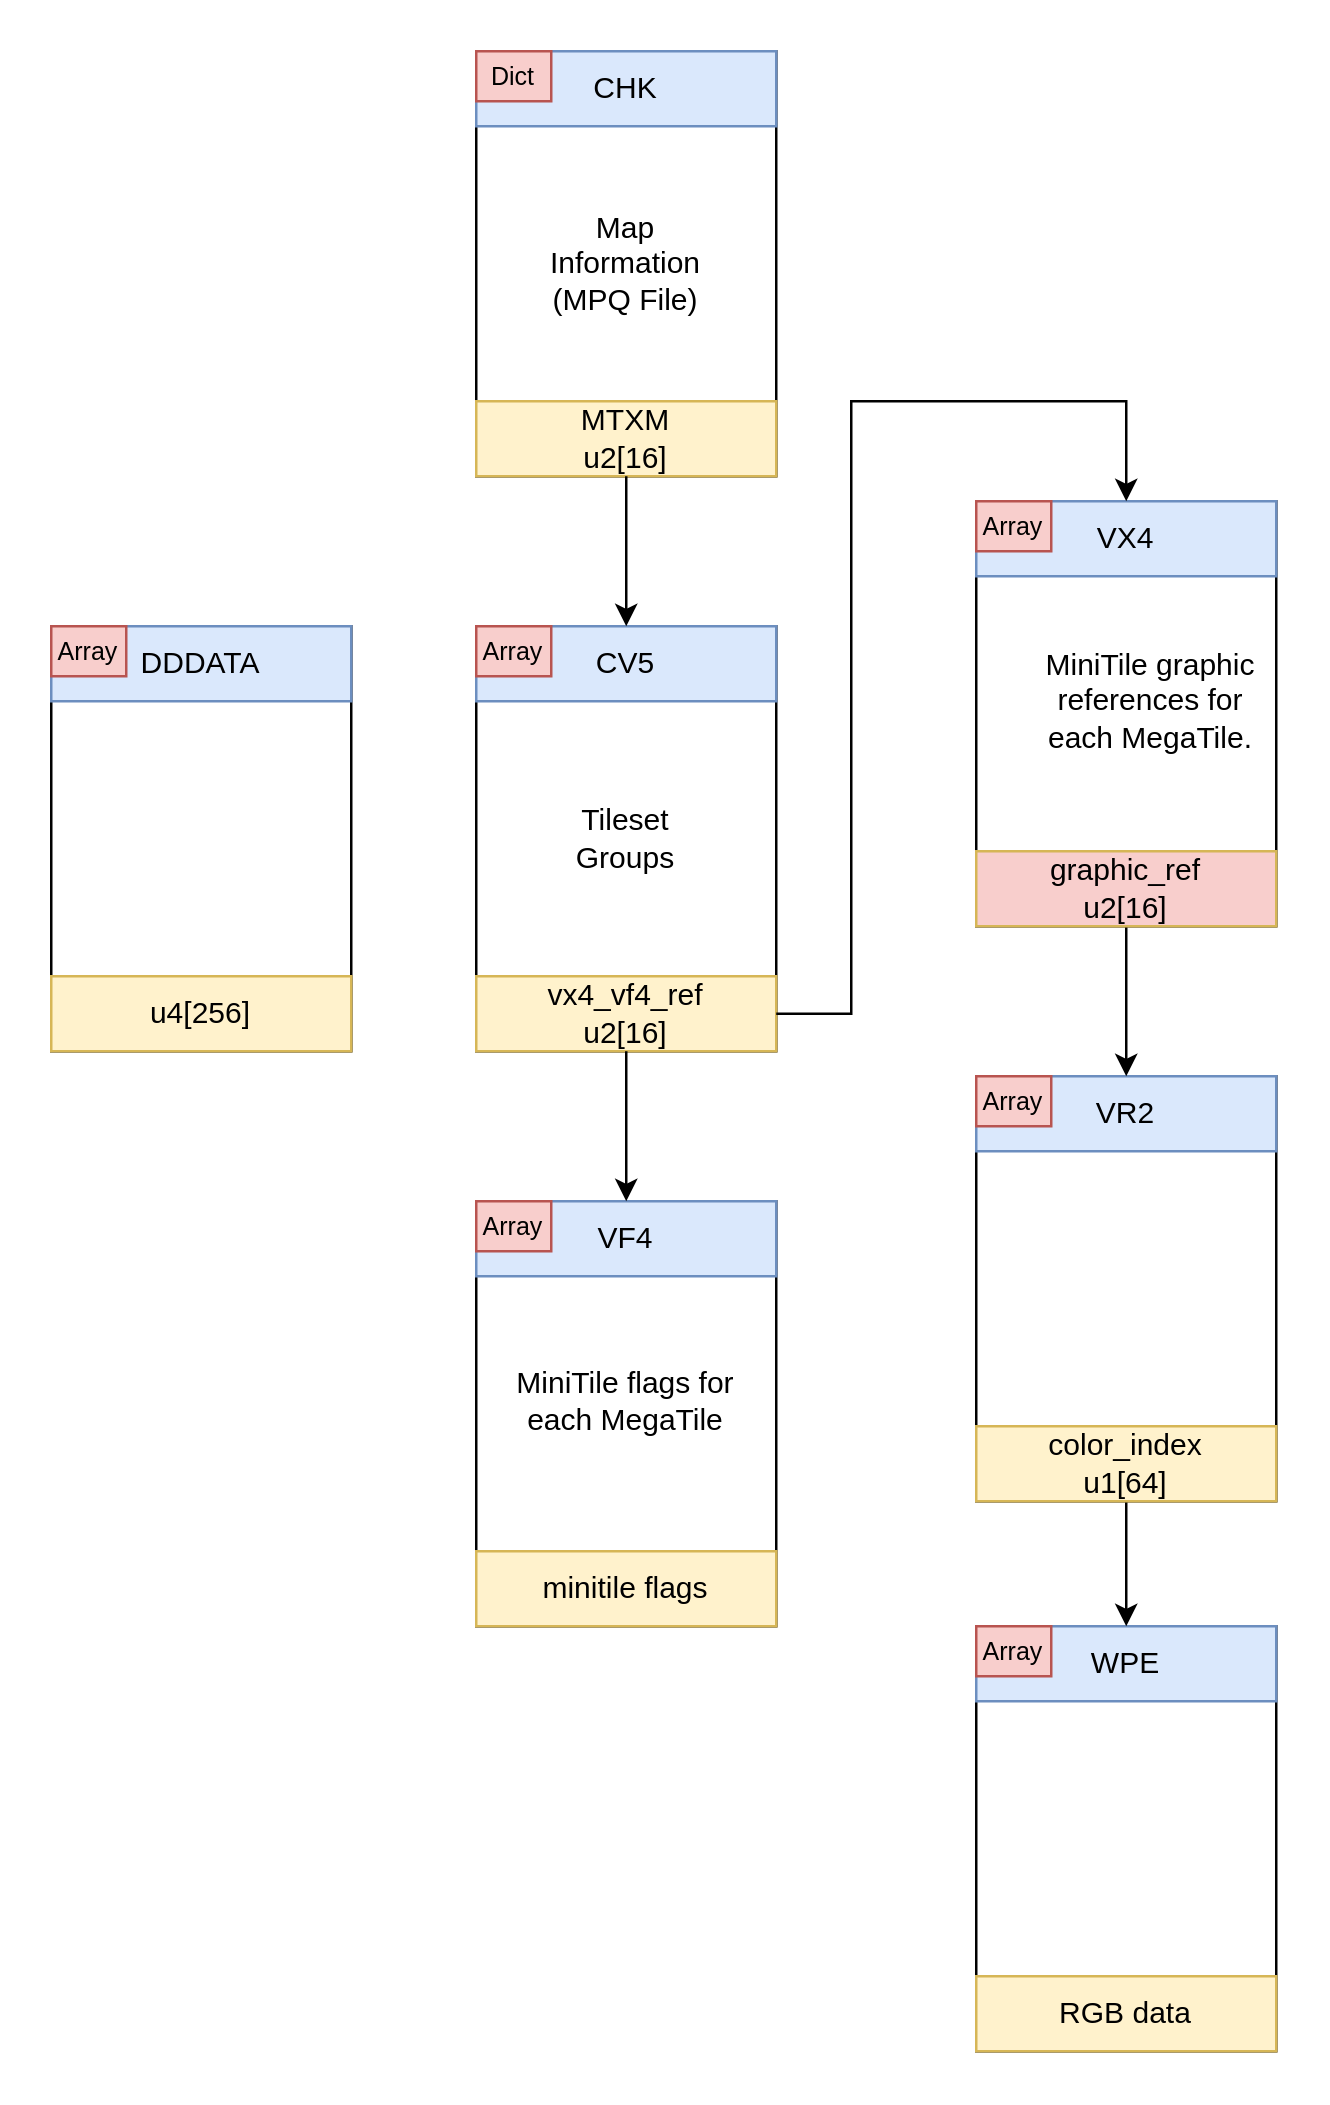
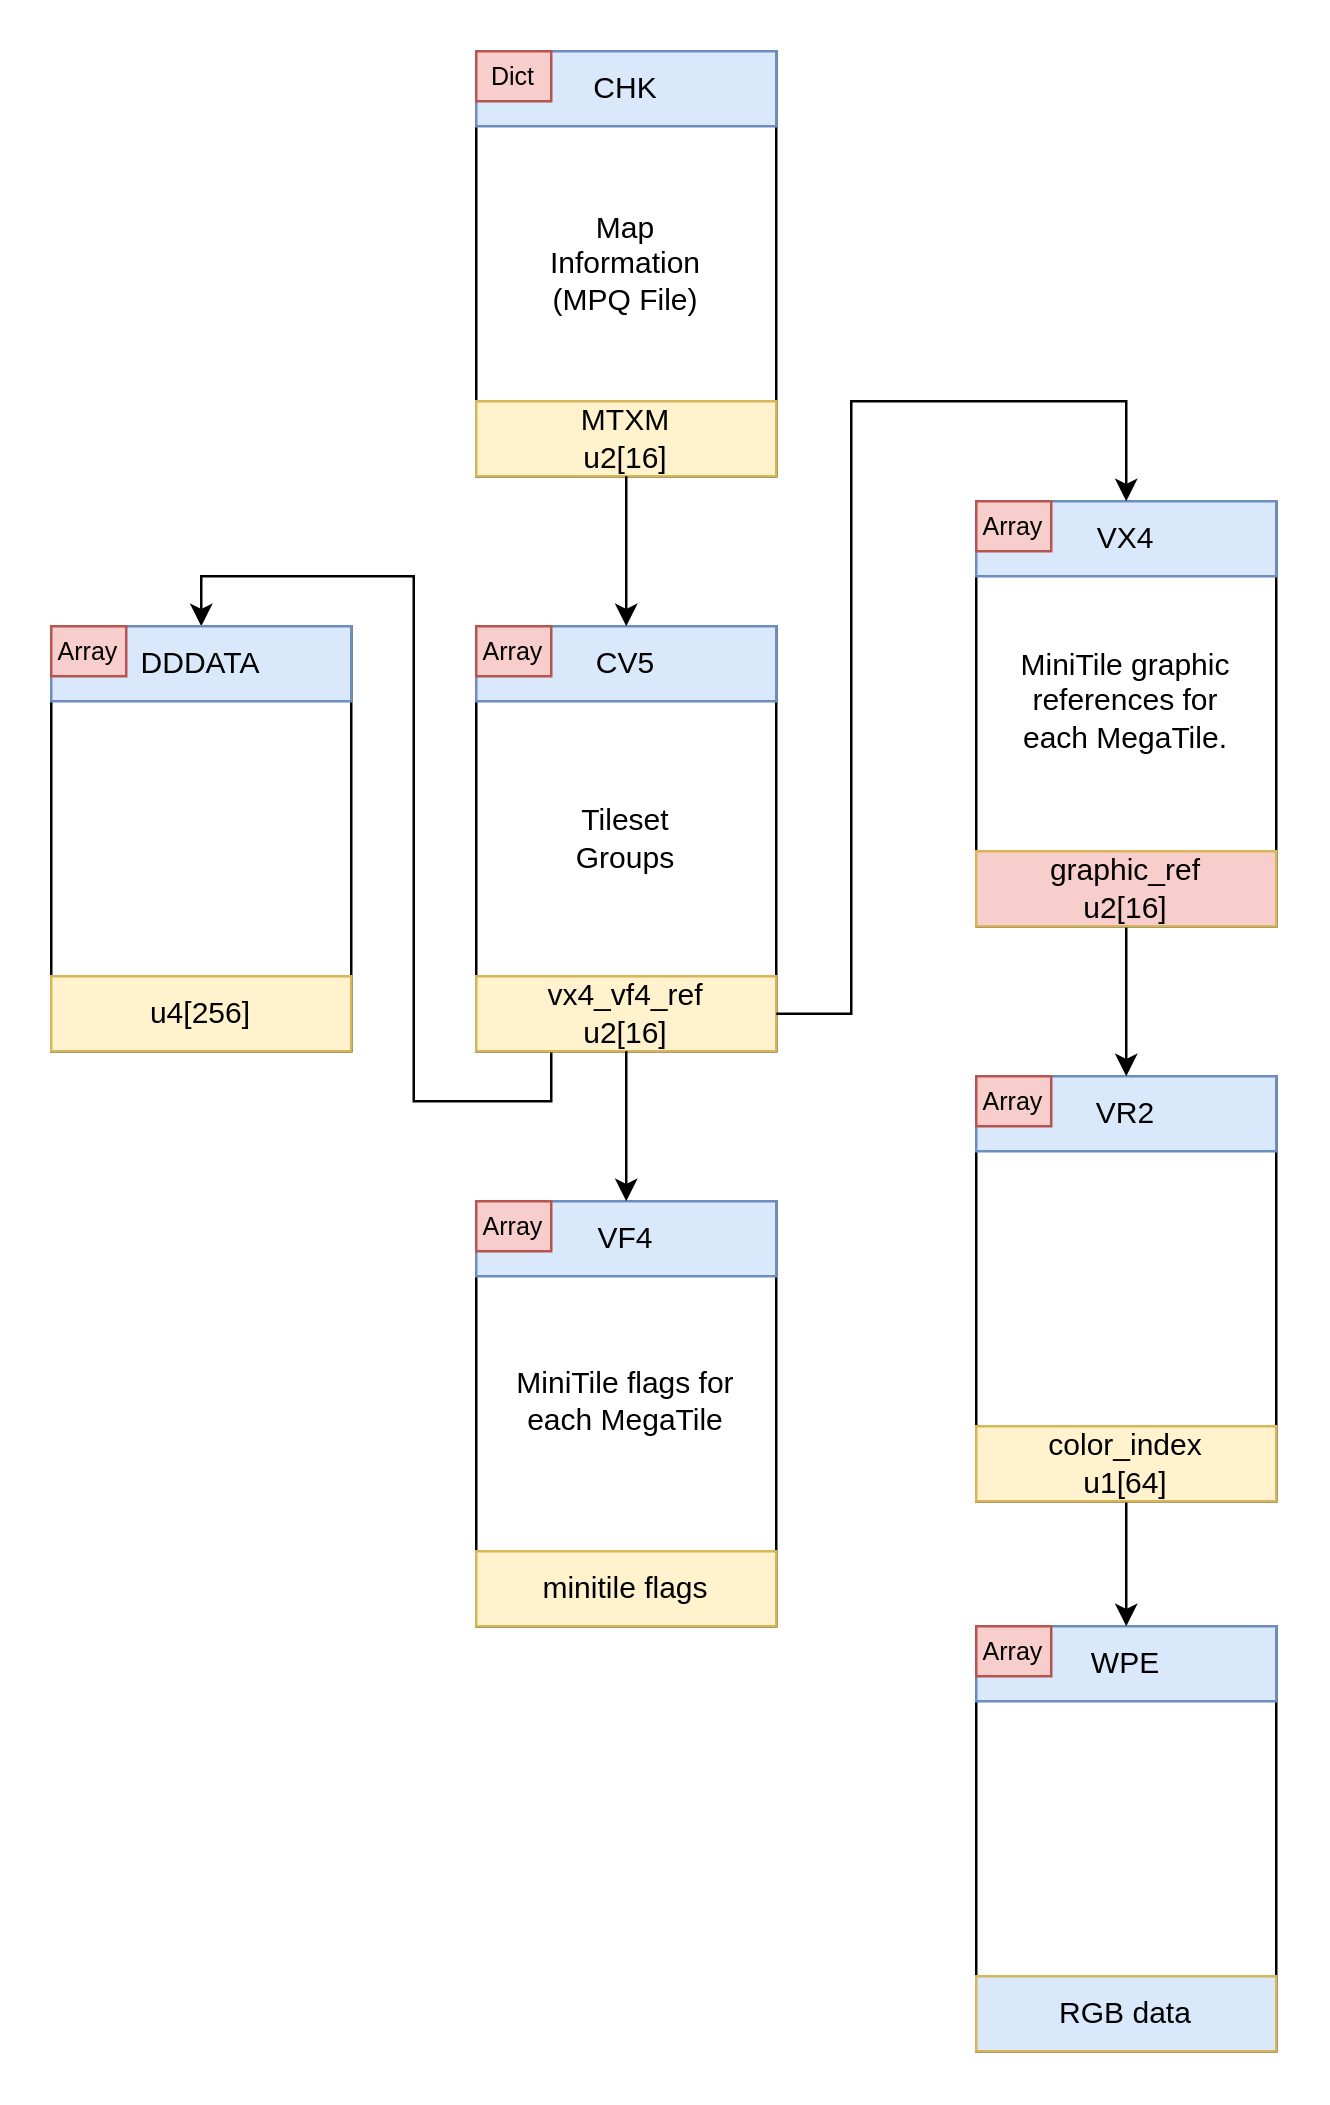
(1151, 701) -> (1126, 701)
none -> (414, 809)
(1126, 2014) -> (1126, 2014)
